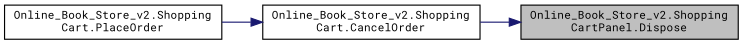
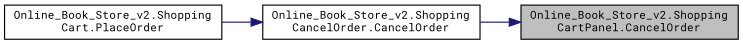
(371, 22) -> (371, 22)
(630, 22) -> (630, 22)
